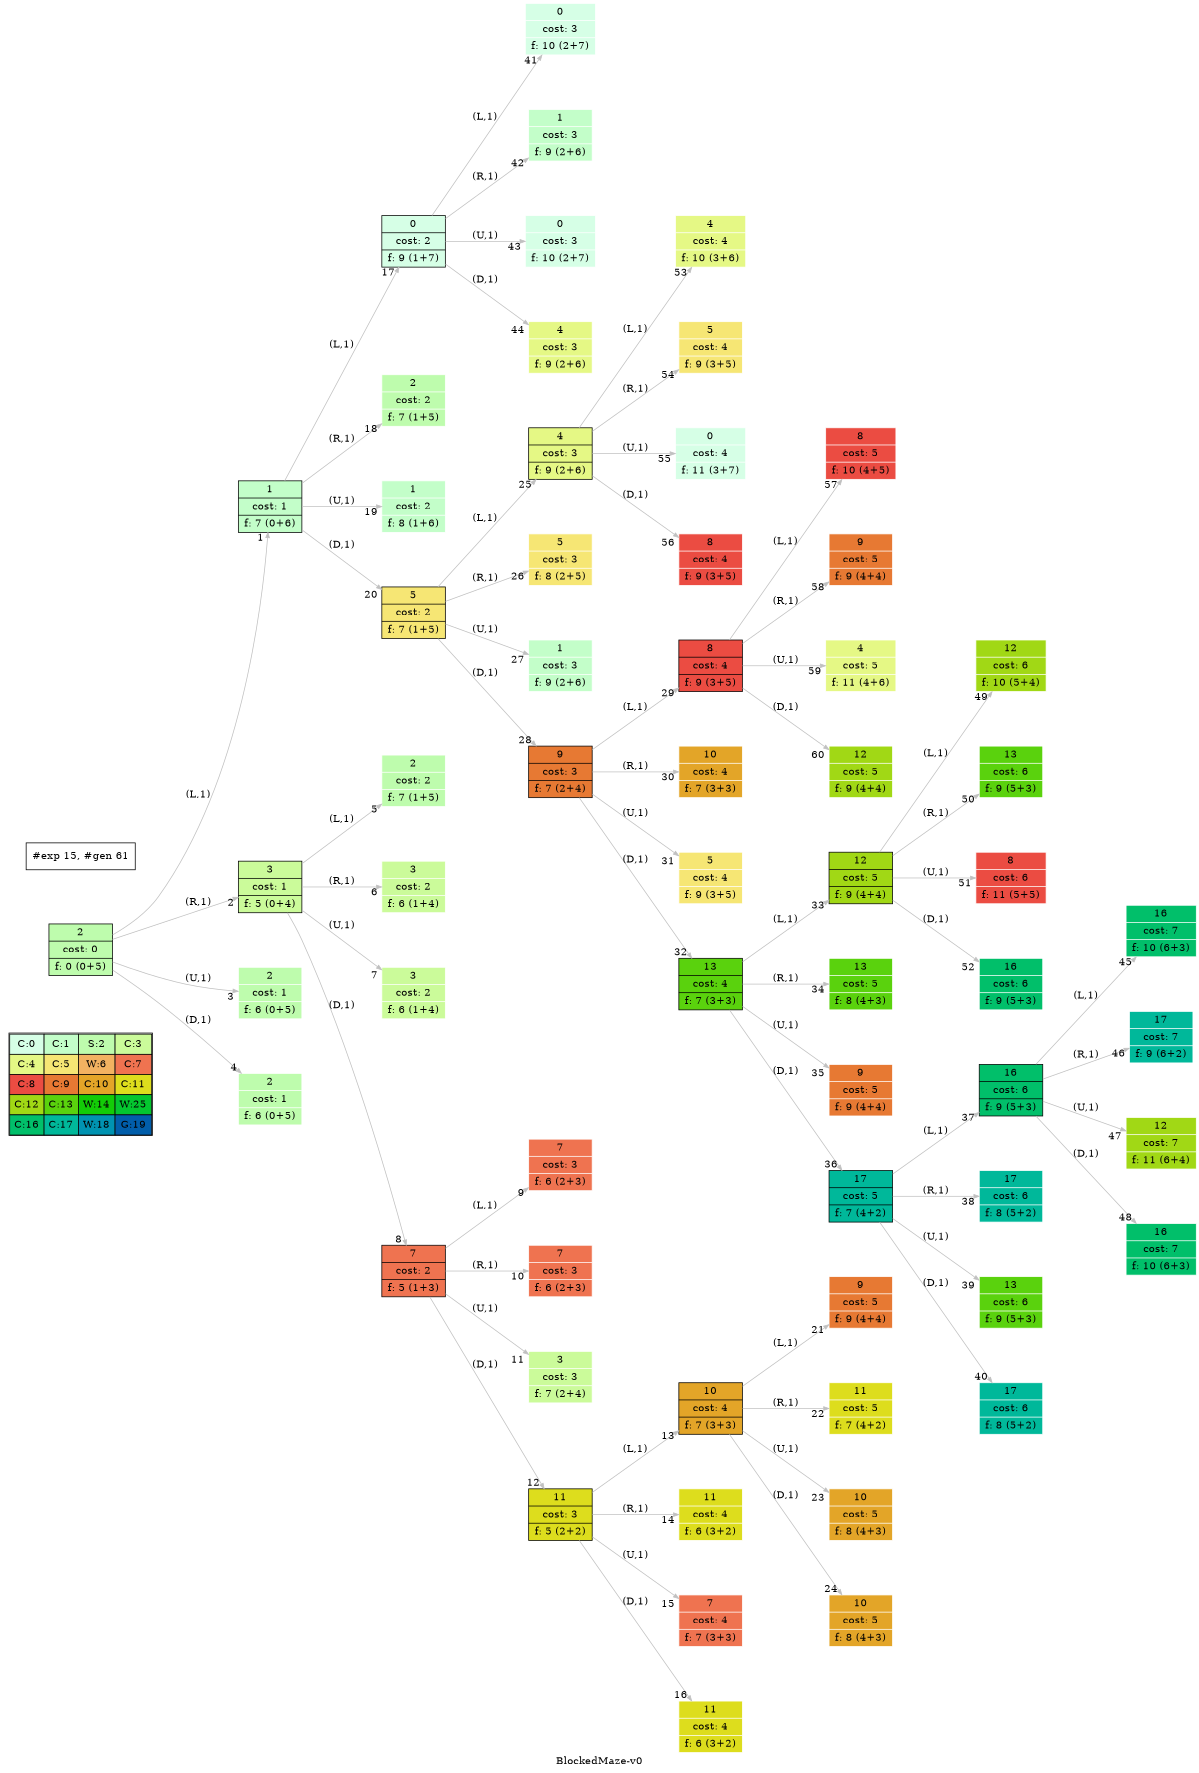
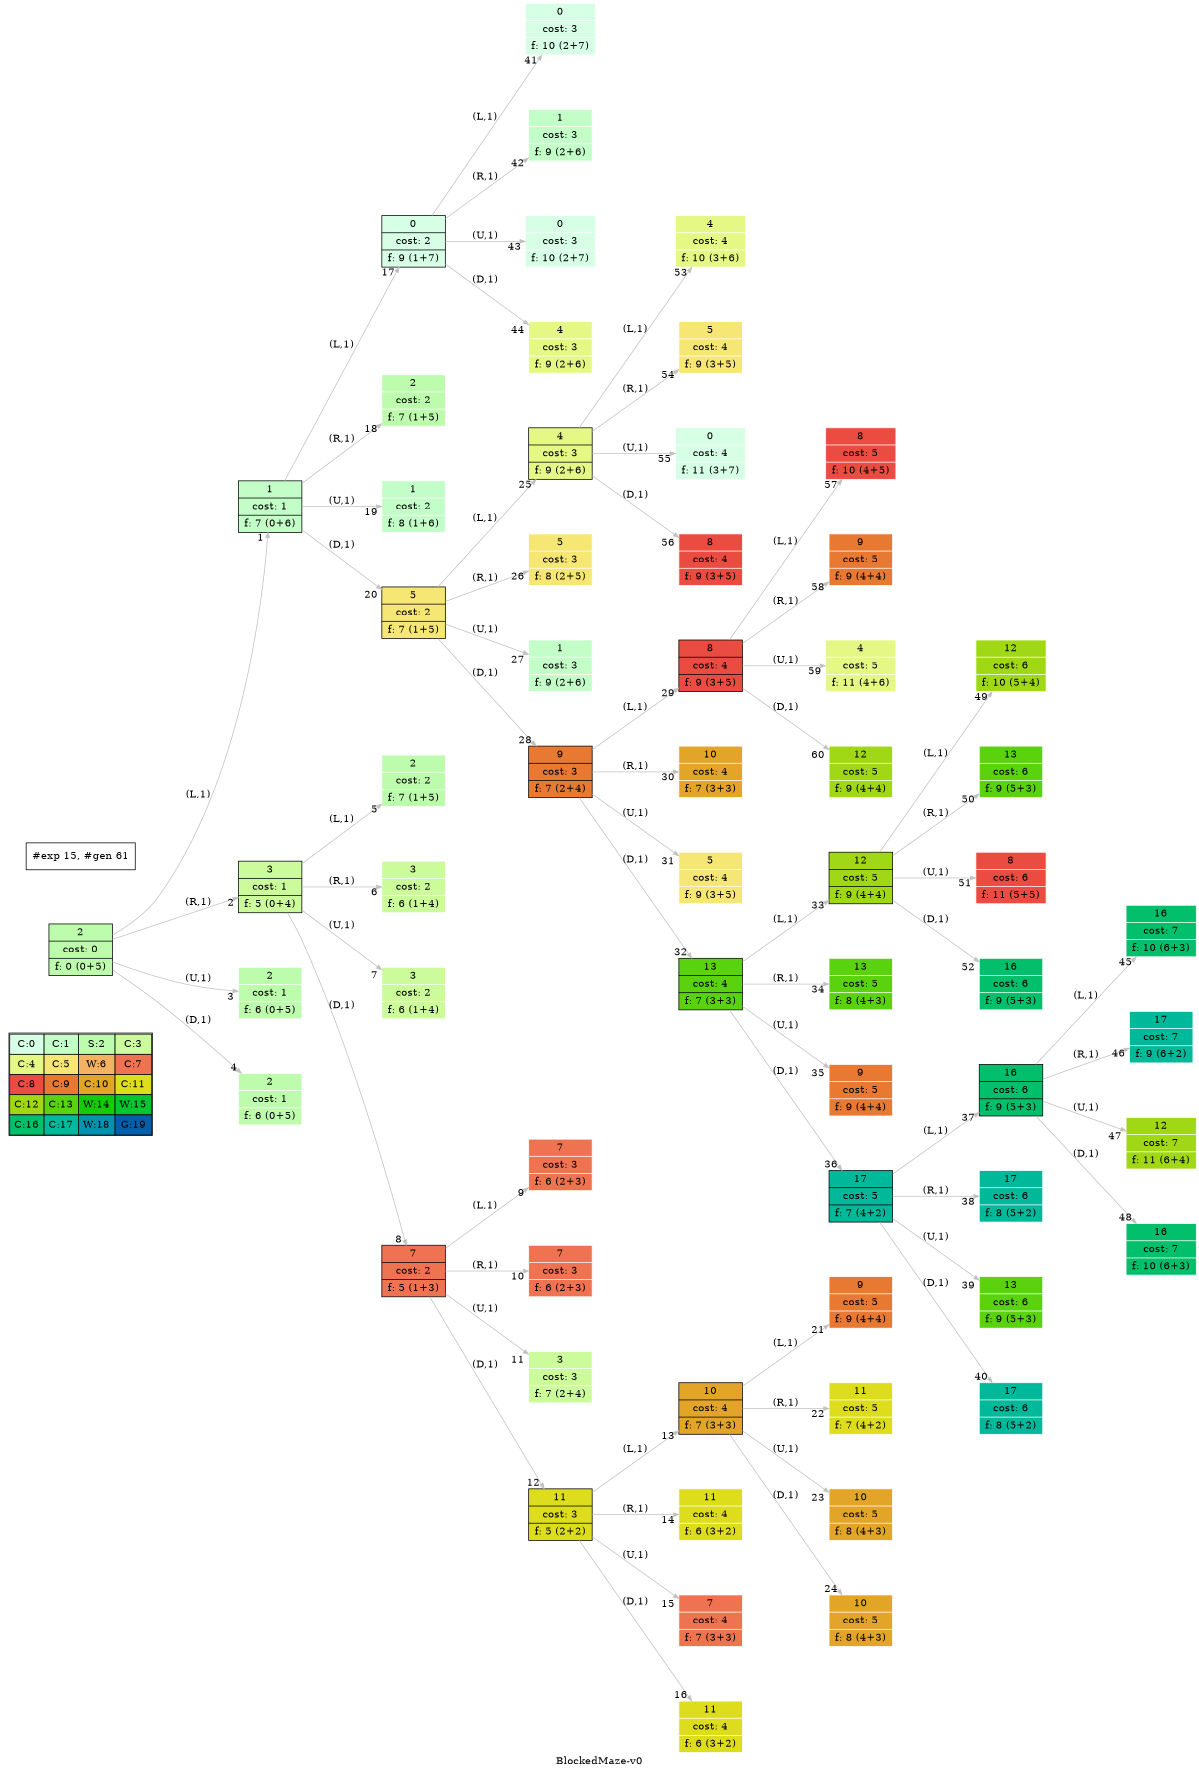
(133, 1104) -> (133, 1104)
